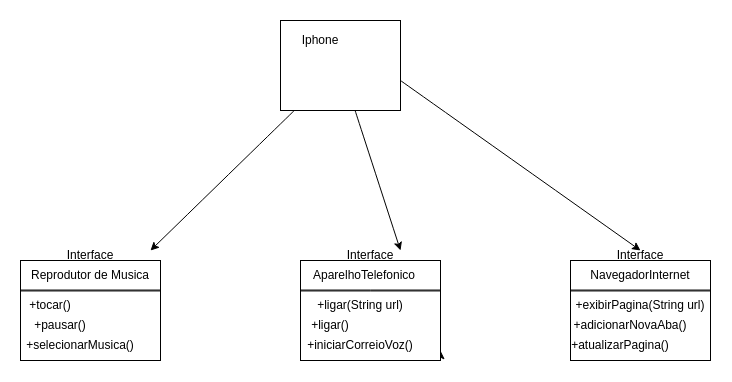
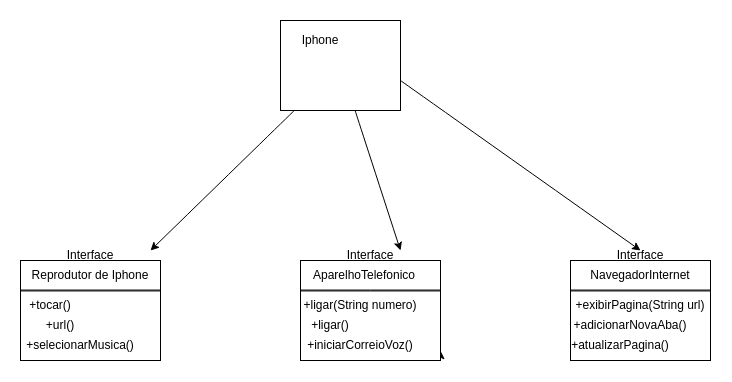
(91, 276) -> (91, 276)
(361, 306) -> (361, 306)
(61, 326) -> (61, 326)
